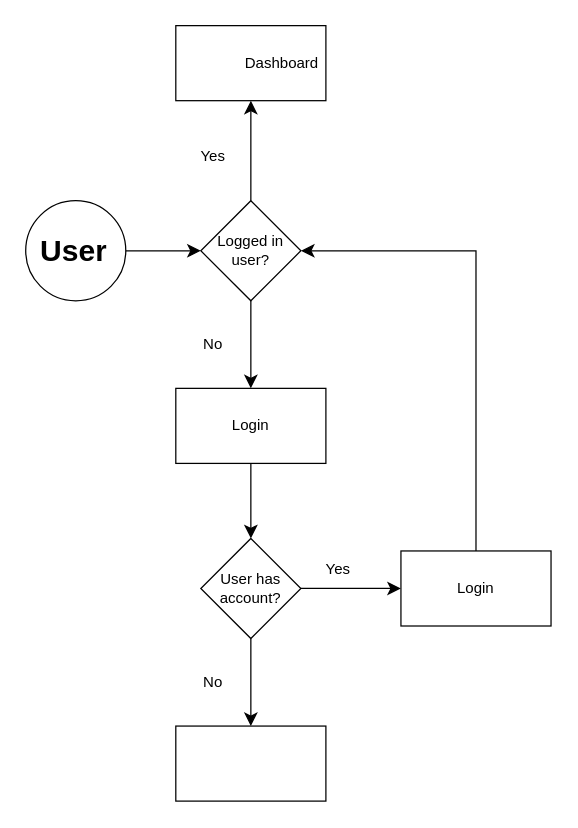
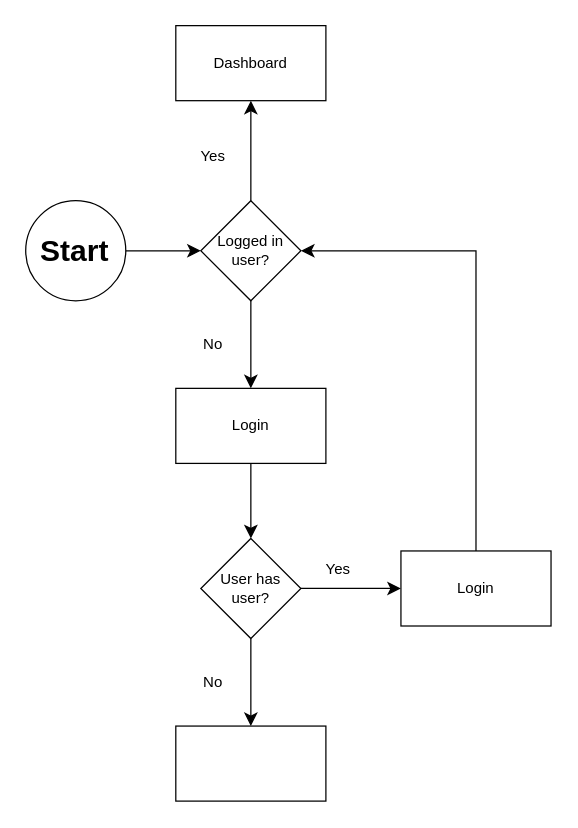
(282, 63) -> (251, 63)
(57, 243) -> (62, 243)
(251, 588) -> (251, 588)
